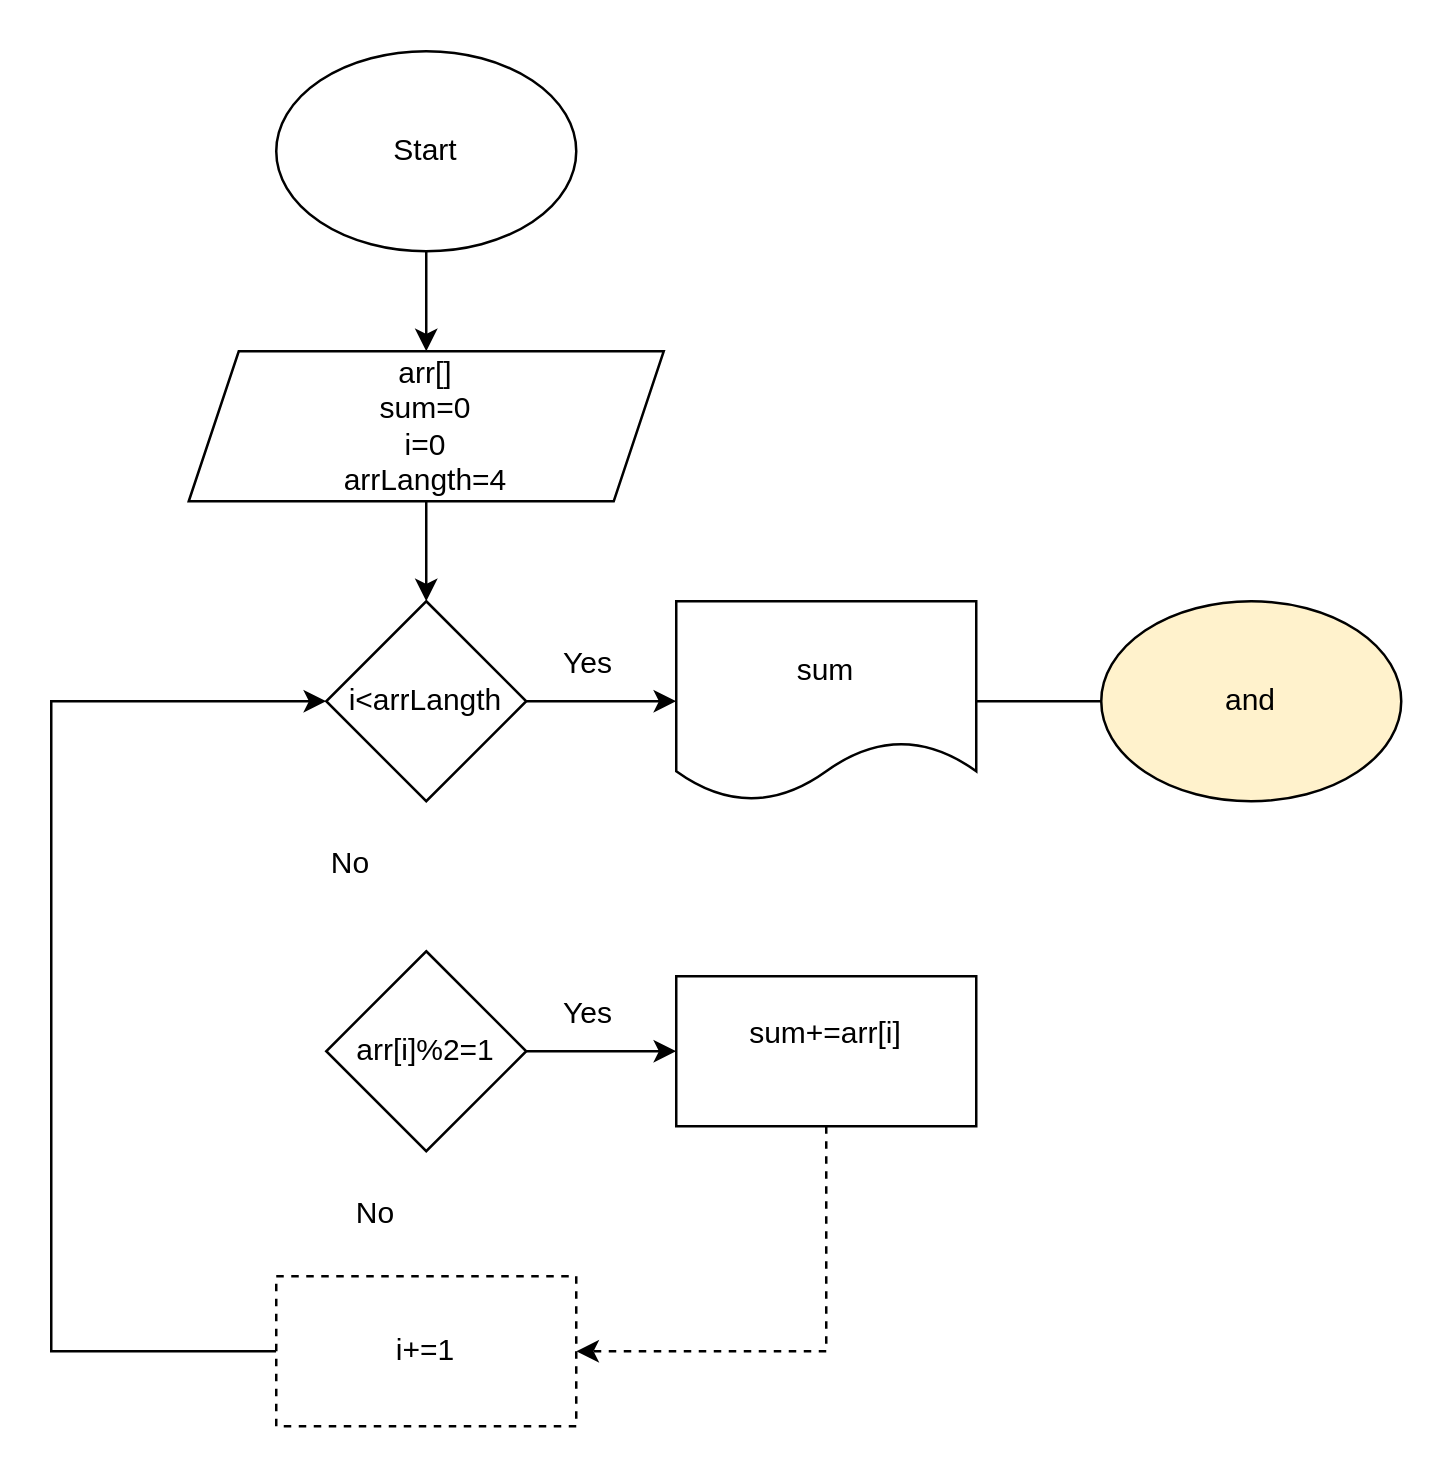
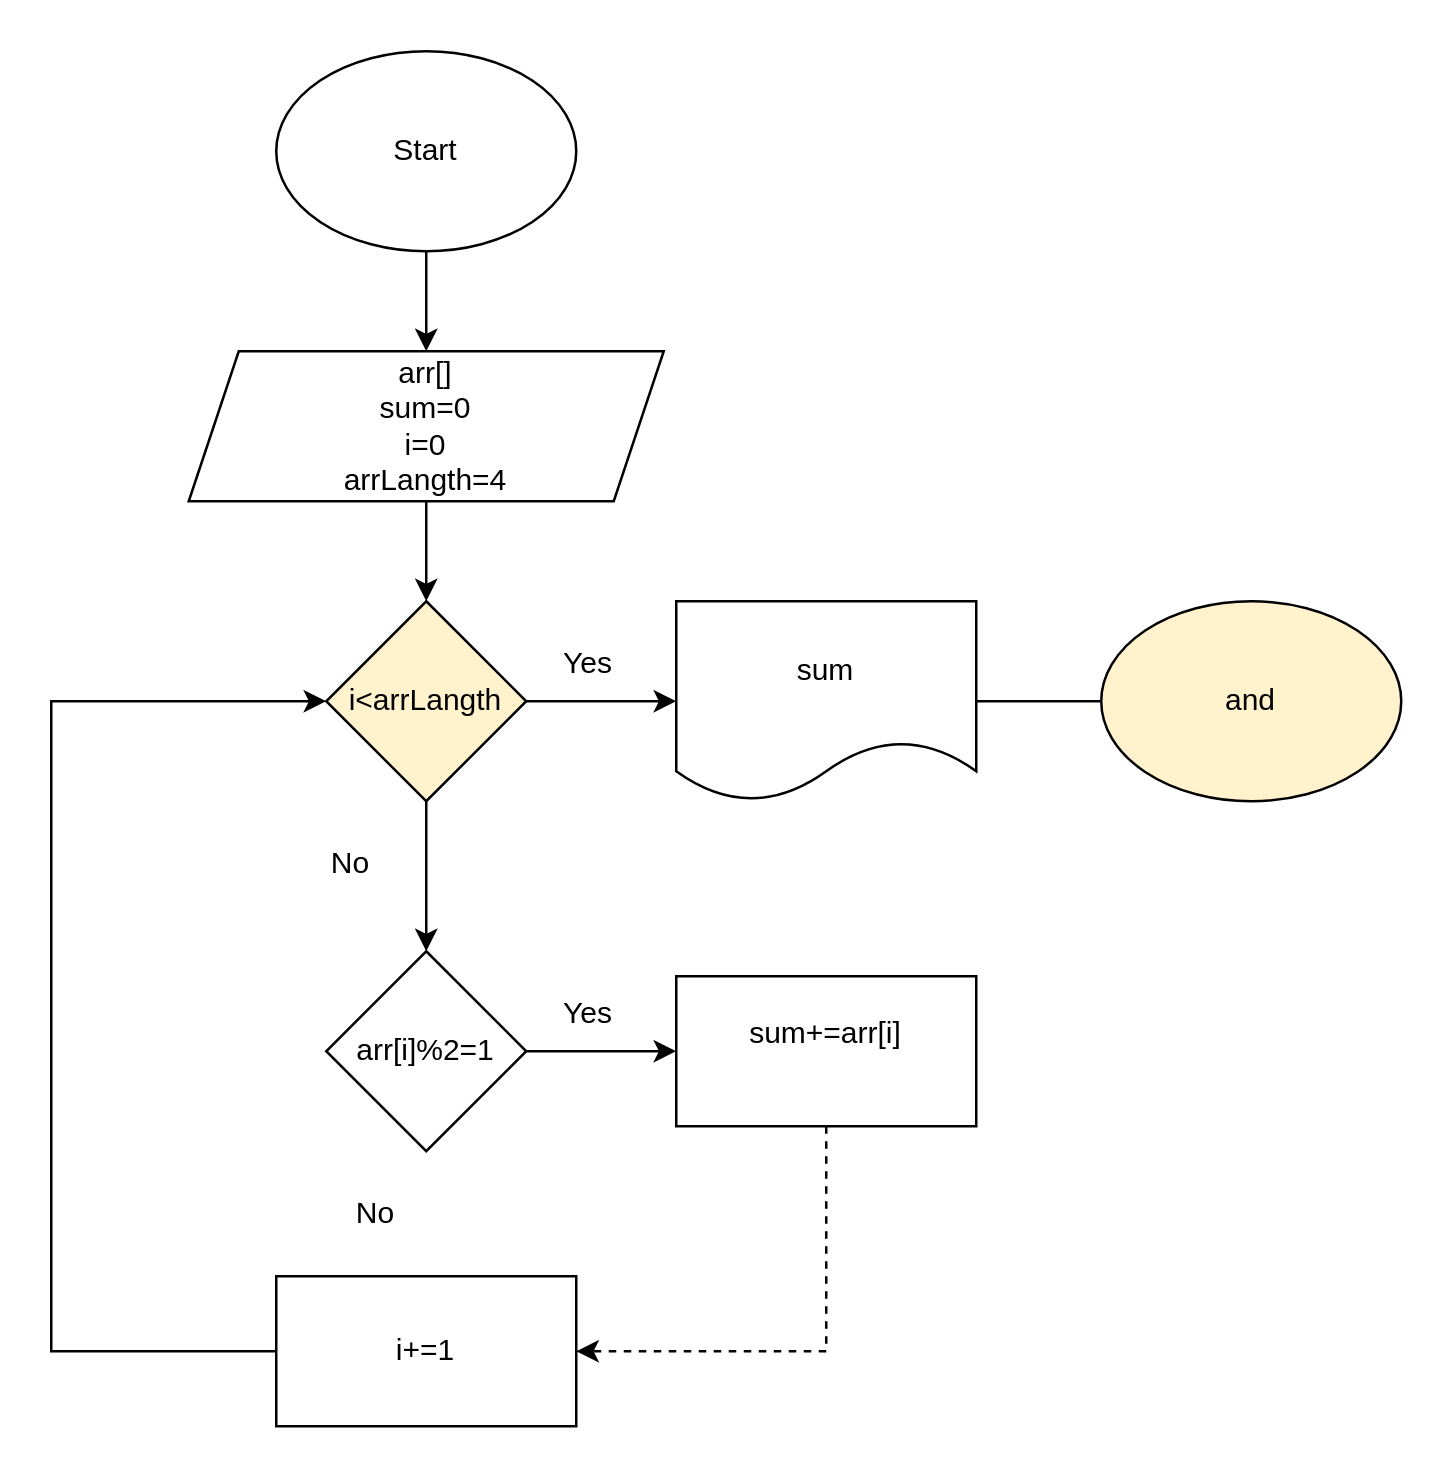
(426, 701) -> (426, 701)
none -> (426, 868)
(426, 1351) -> (426, 1351)
